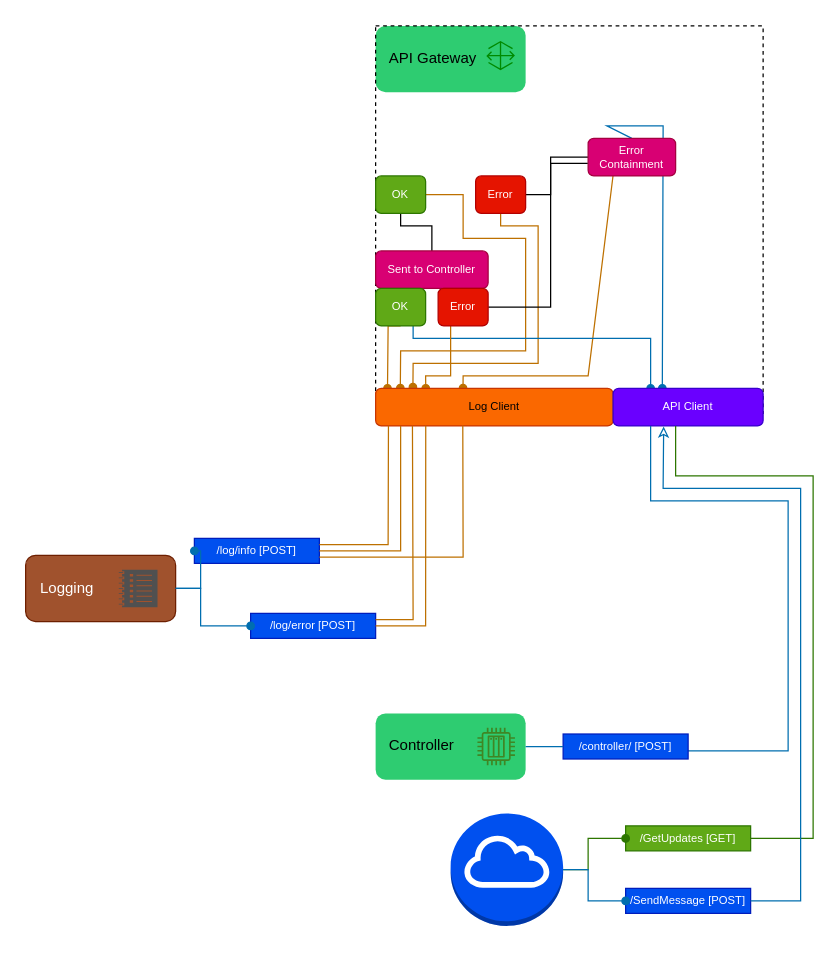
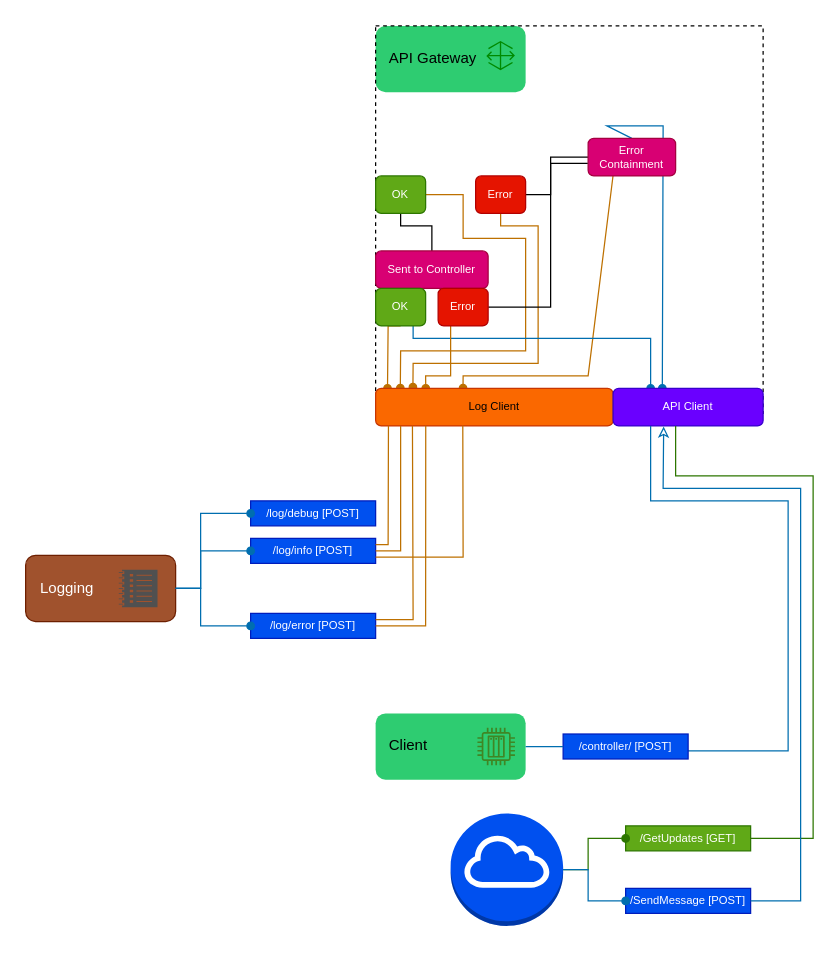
none -> (206, 513)
none -> (313, 513)
(257, 551) -> (313, 551)
(427, 746) -> (411, 746)
